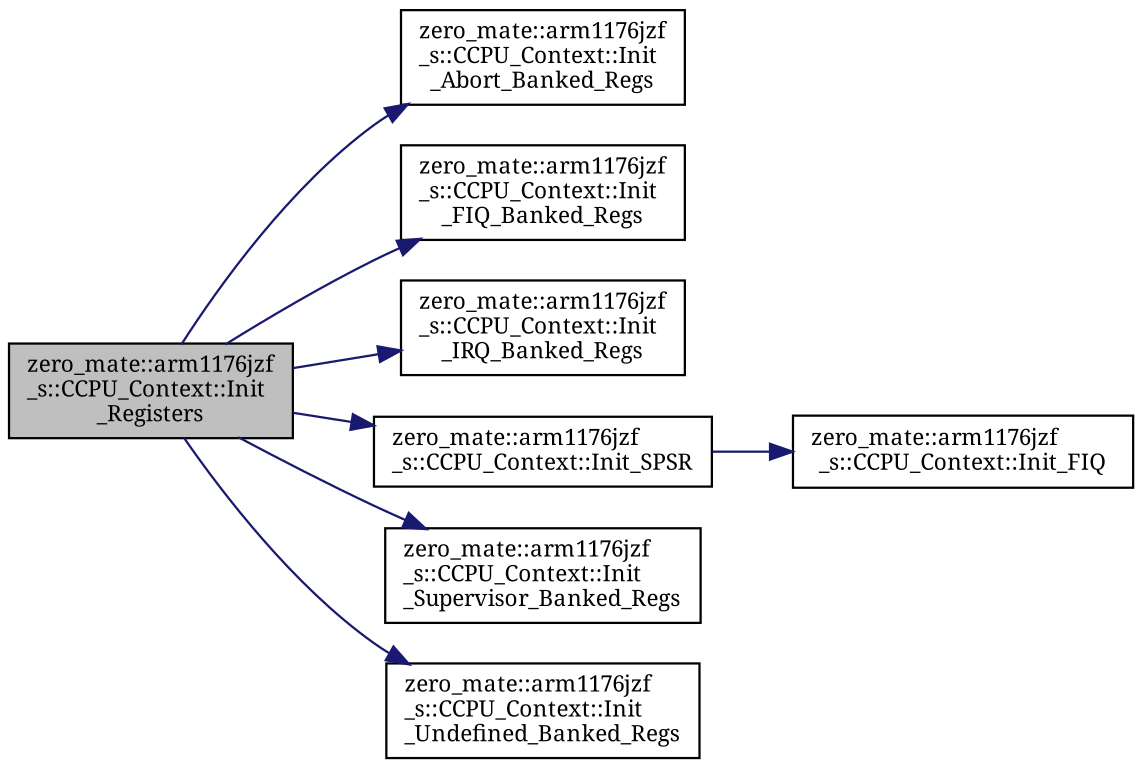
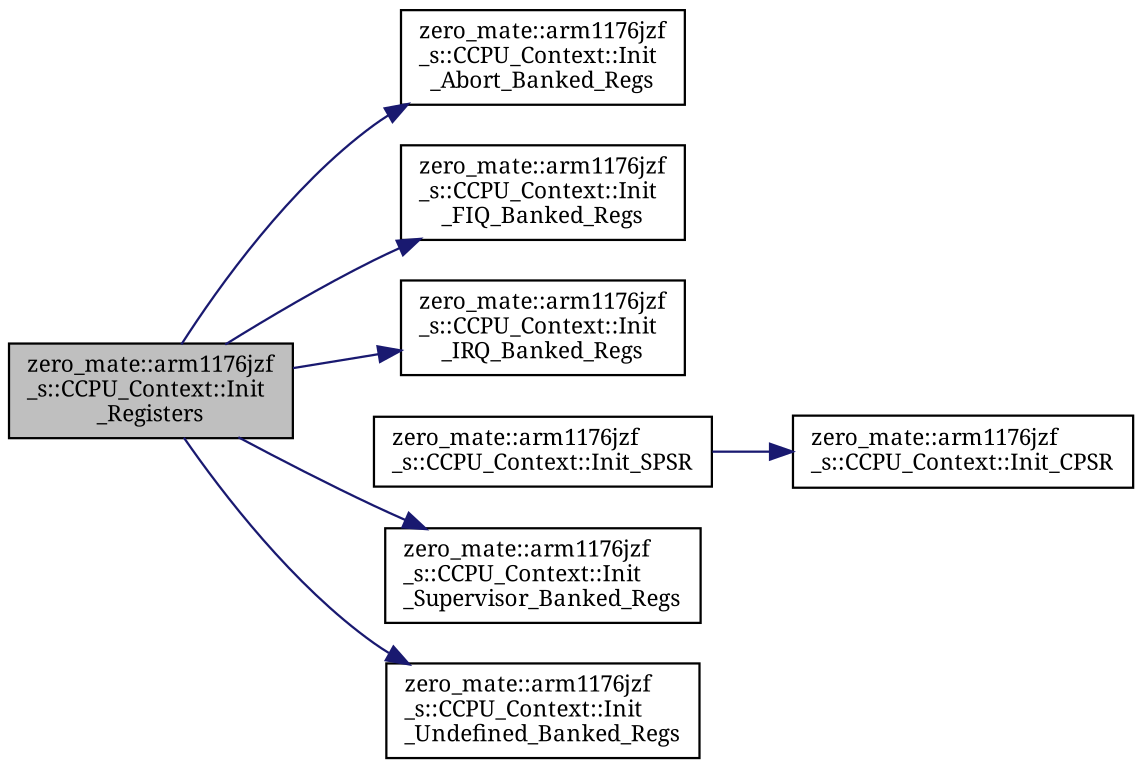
(322, 417) -> none
(963, 452) -> (963, 452)
